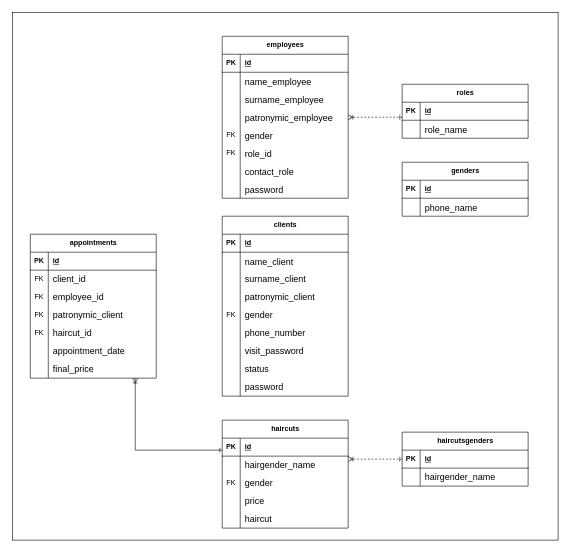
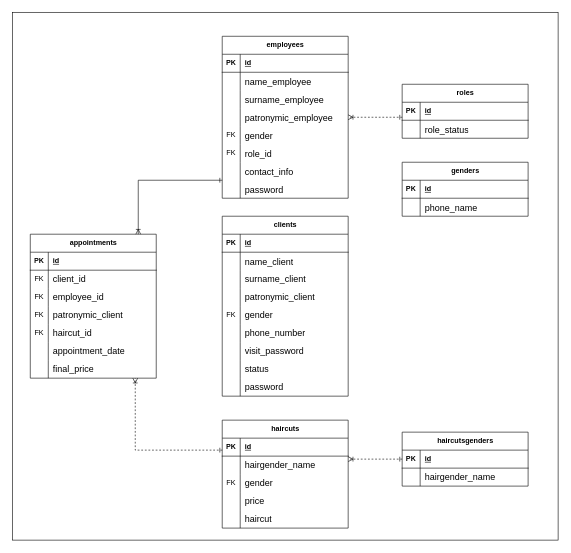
(442, 129) -> (446, 129)
(268, 171) -> (268, 171)
none -> (152, 180)
(142, 450) -> (142, 450)
